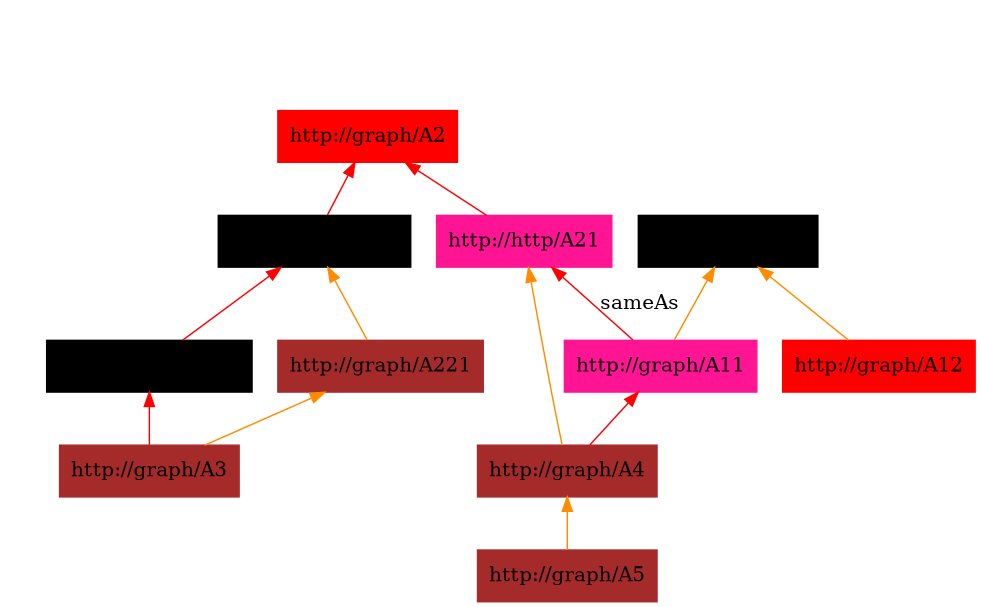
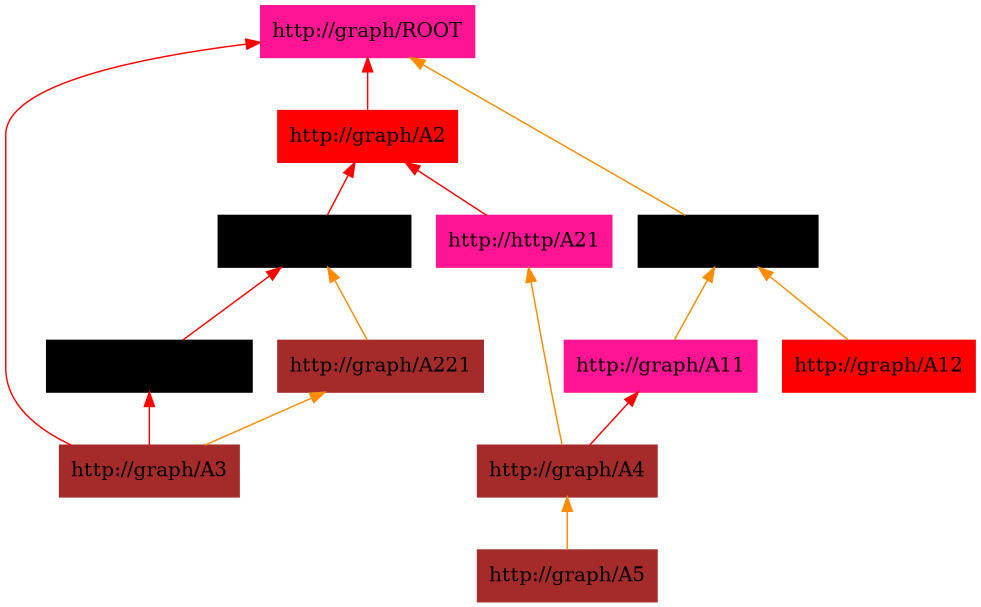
none -> (368, 32)
(598, 309) -> none
